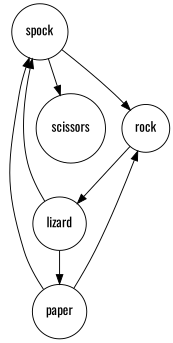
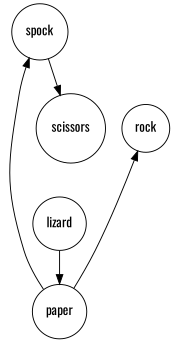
(94, 76) -> none
(24, 136) -> none
(107, 171) -> none
